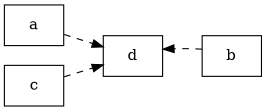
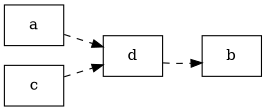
(188, 49) -> (177, 63)
